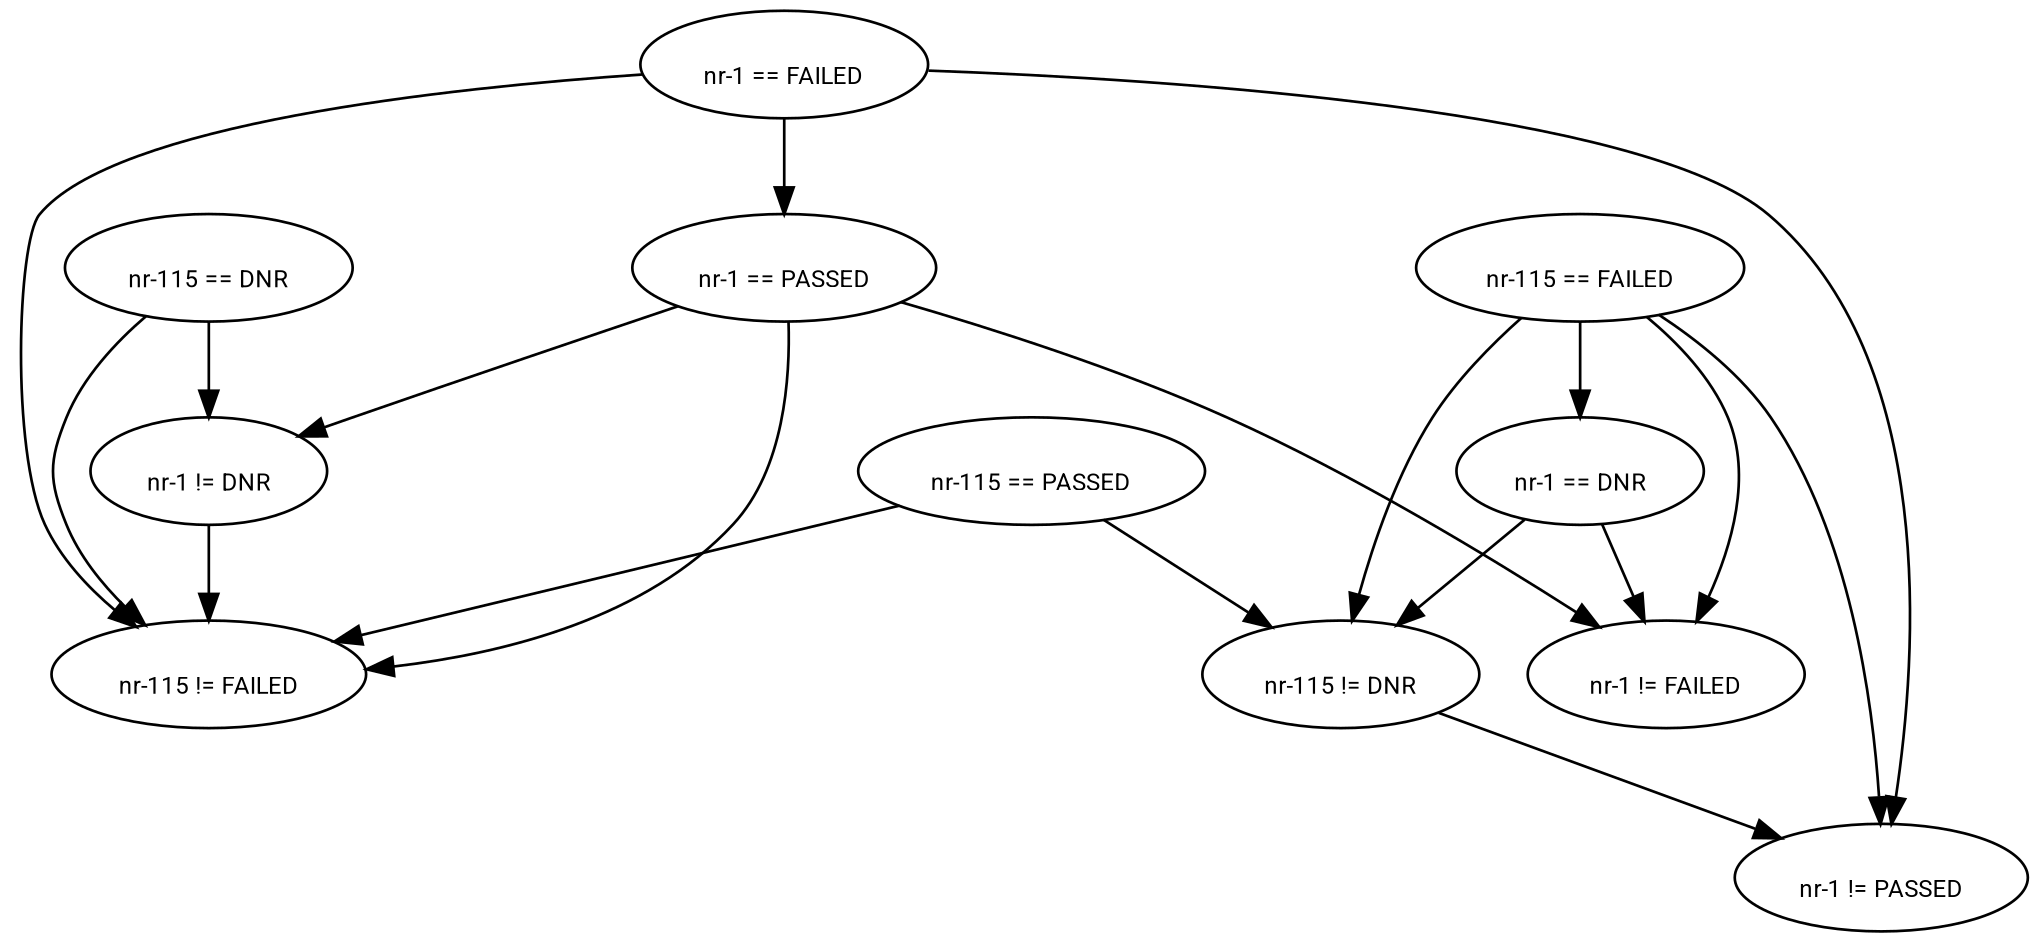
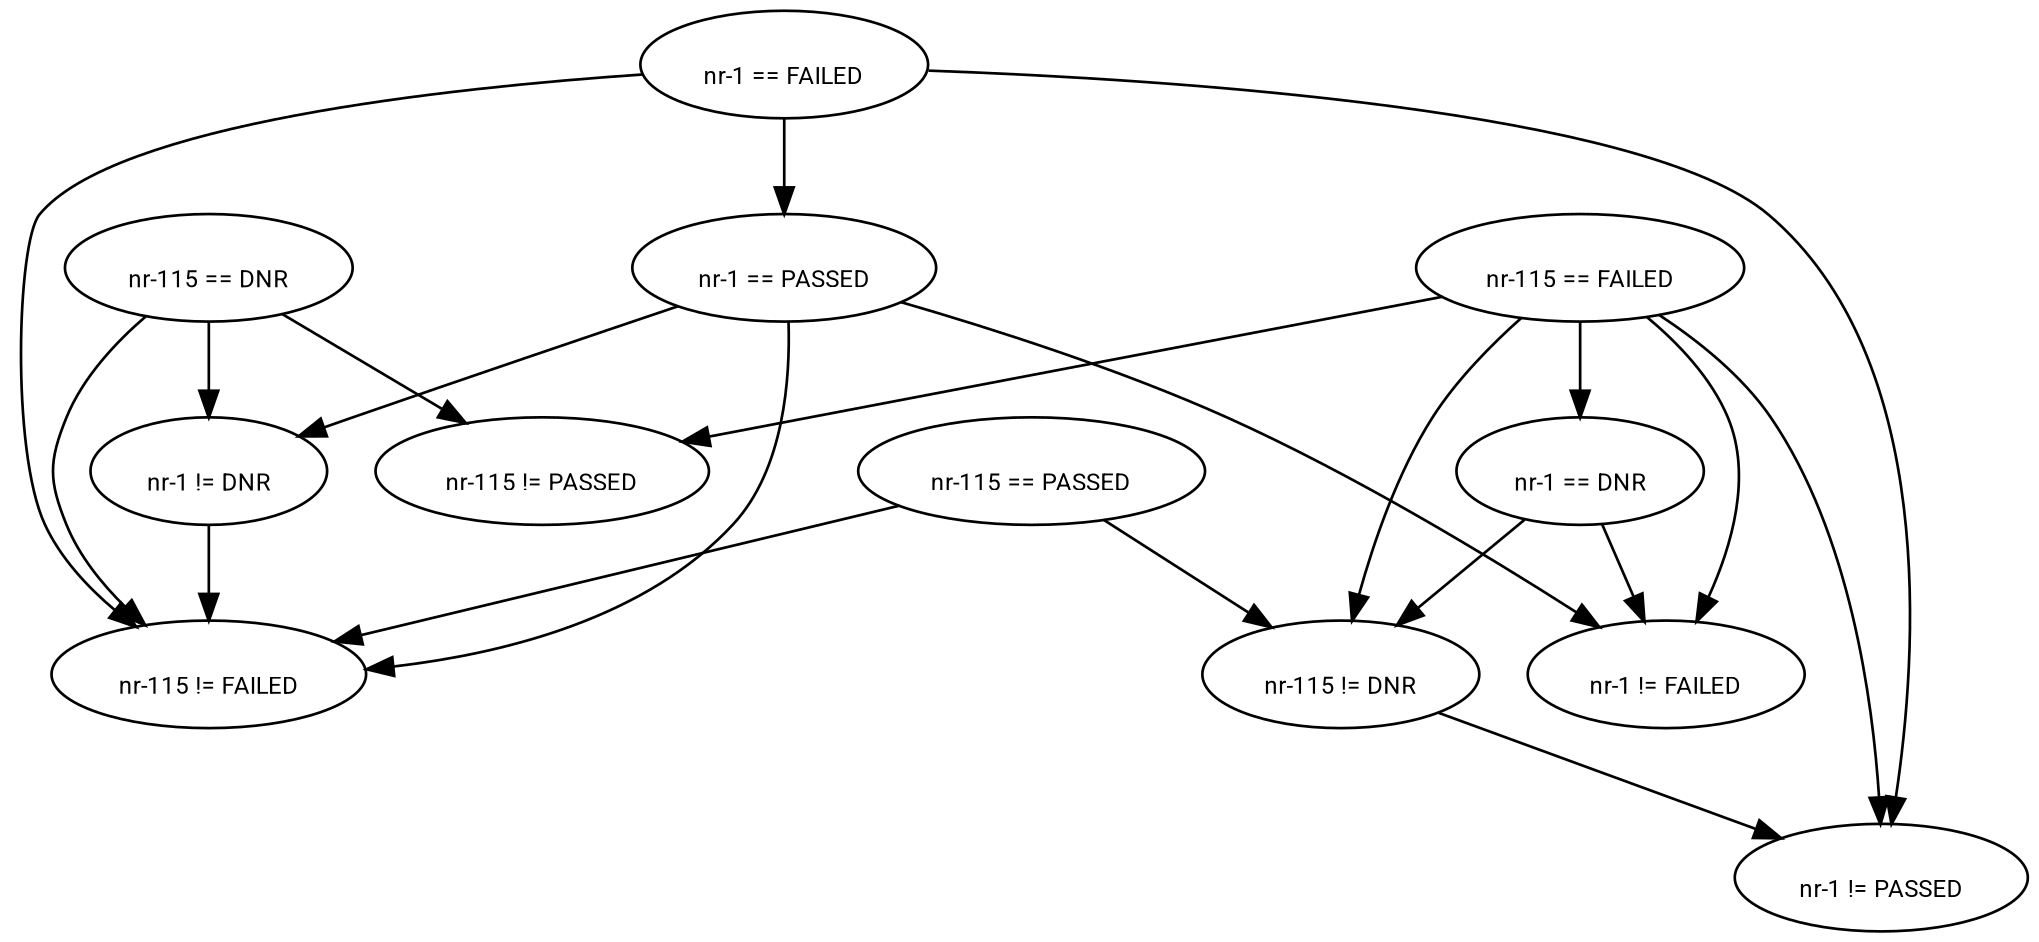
none -> (542, 471)
